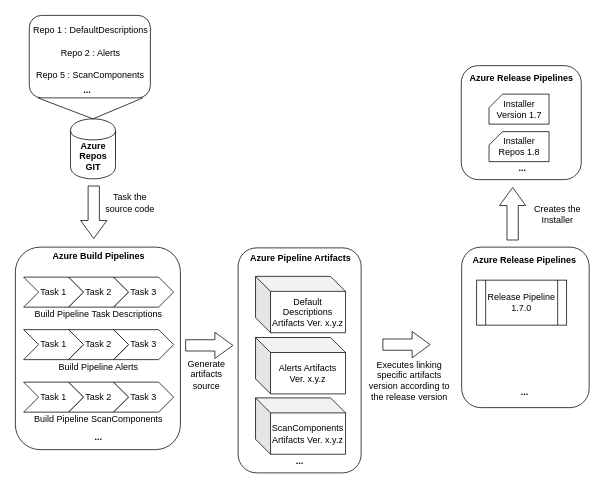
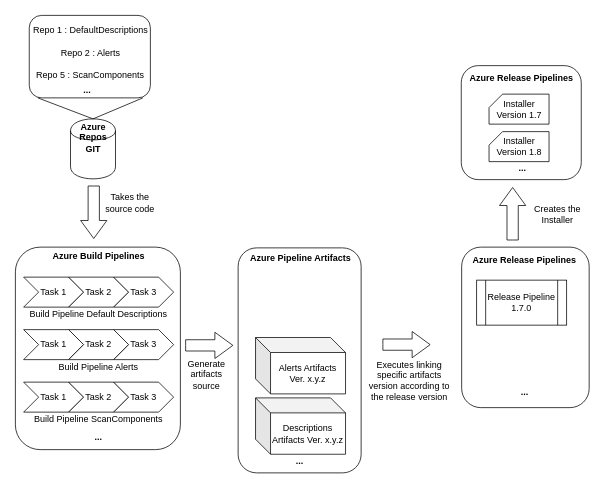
(519, 147) -> (519, 147)
(93, 156) -> (93, 138)
(130, 203) -> (130, 203)
(301, 305) -> none
(99, 315) -> (99, 315)
(308, 434) -> (308, 434)
